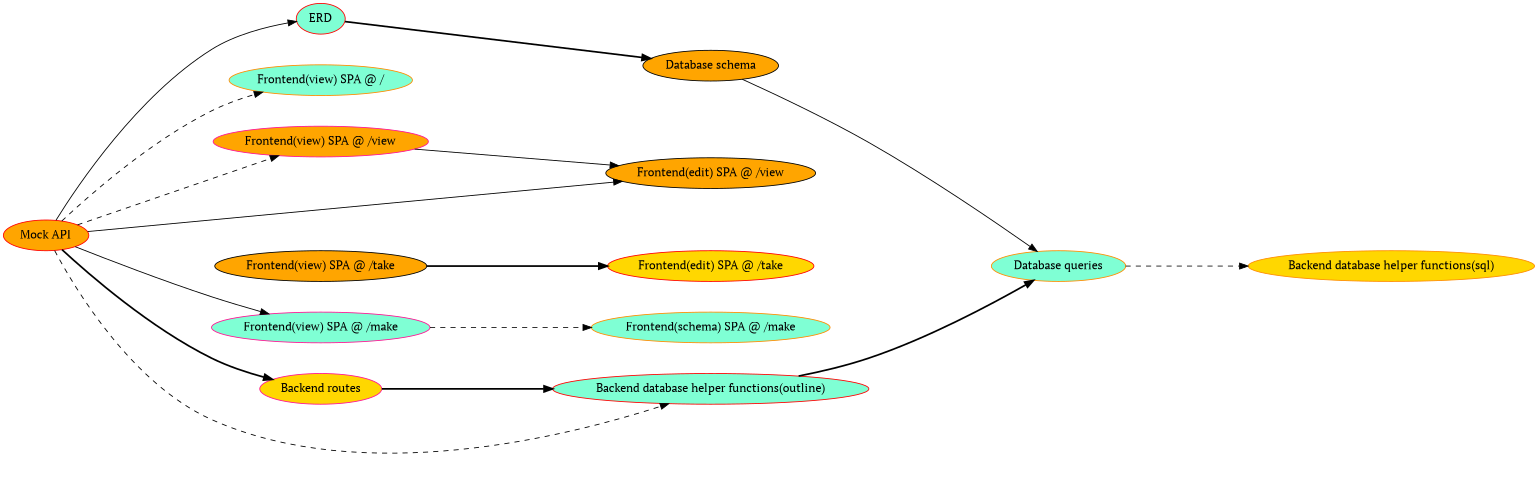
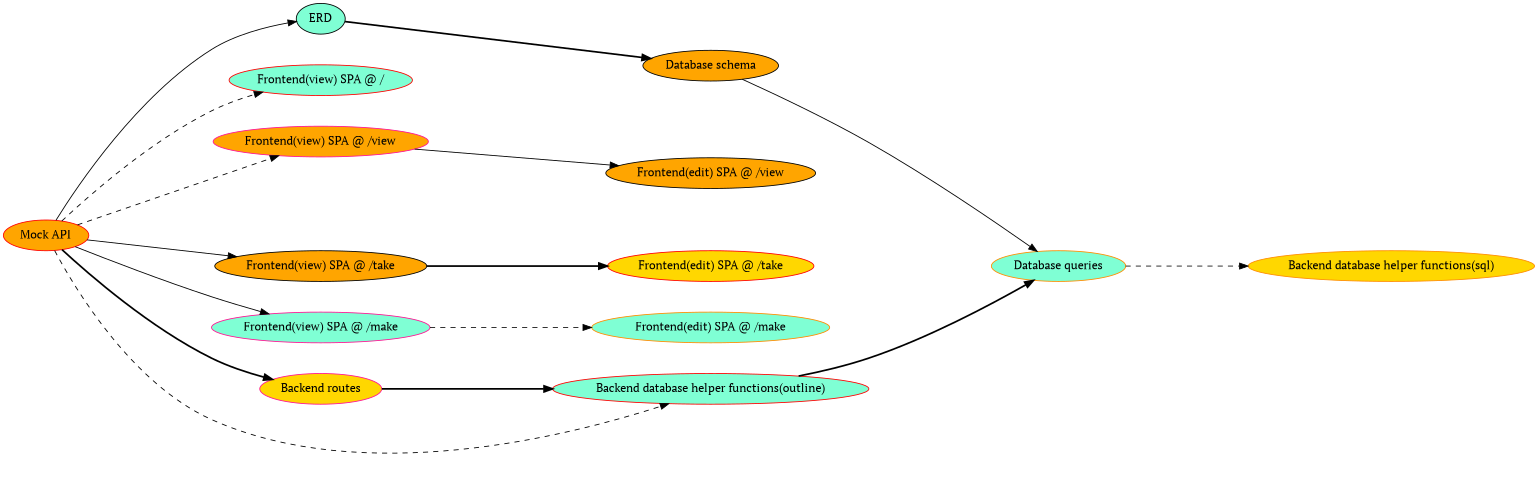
(321, 19) -> (321, 19)
(321, 80) -> (321, 80)
(351, 207) -> (158, 248)
(711, 327) -> (711, 327)
